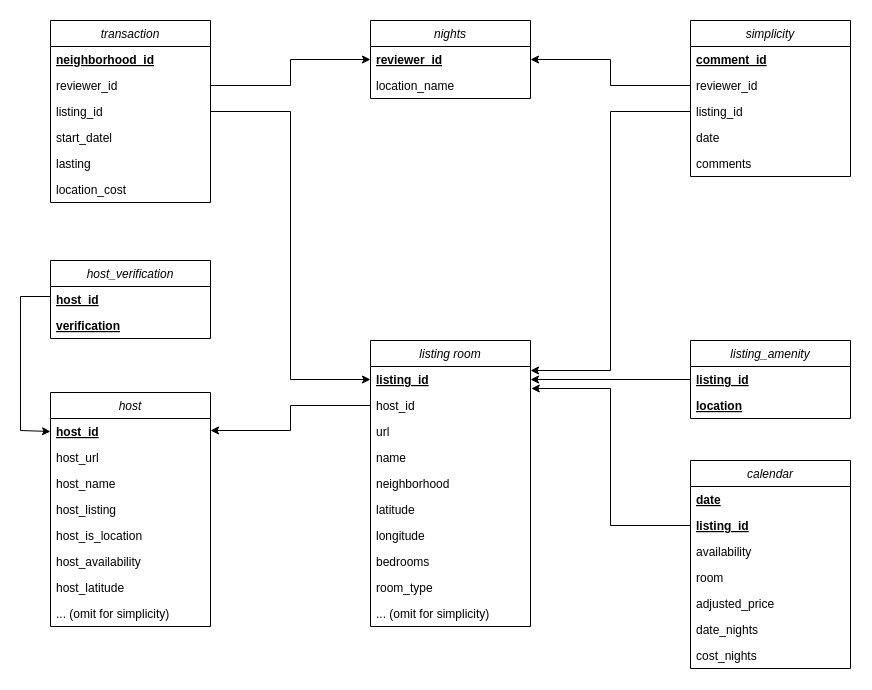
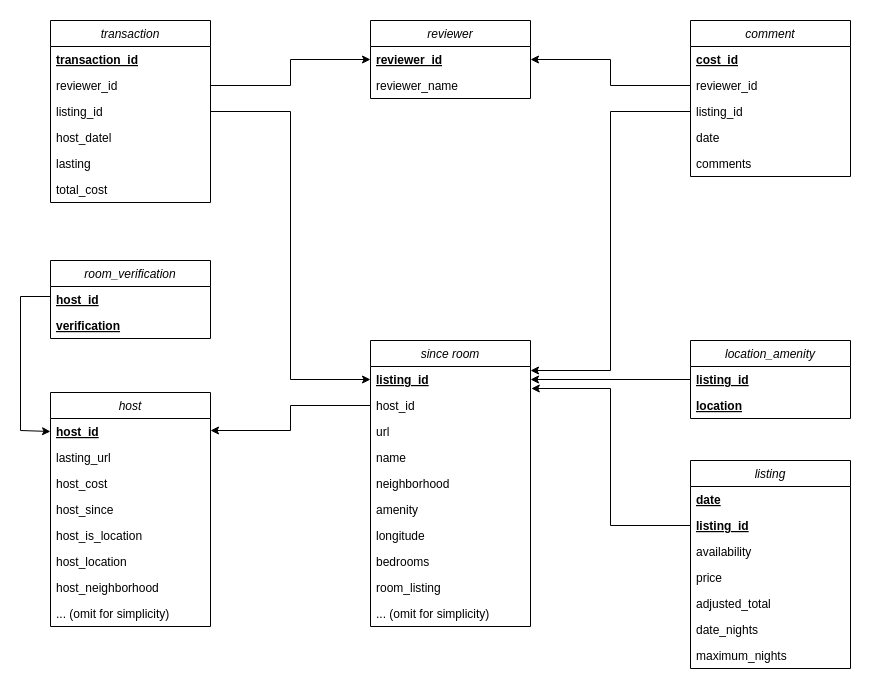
(450, 34) -> (450, 34)
(770, 34) -> (770, 34)
(103, 60) -> (100, 60)
(728, 60) -> (718, 60)
(417, 86) -> (418, 86)
(91, 138) -> (88, 138)
(97, 190) -> (88, 190)
(130, 274) -> (130, 274)
(450, 354) -> (450, 354)
(770, 354) -> (770, 354)
(81, 458) -> (88, 458)
(770, 474) -> (770, 474)
(86, 484) -> (86, 484)
(92, 510) -> (88, 510)
(400, 510) -> (398, 510)
(105, 562) -> (97, 562)
(709, 578) -> (711, 578)
(97, 588) -> (112, 588)
(406, 588) -> (412, 588)
(741, 604) -> (741, 604)
(731, 656) -> (740, 656)
